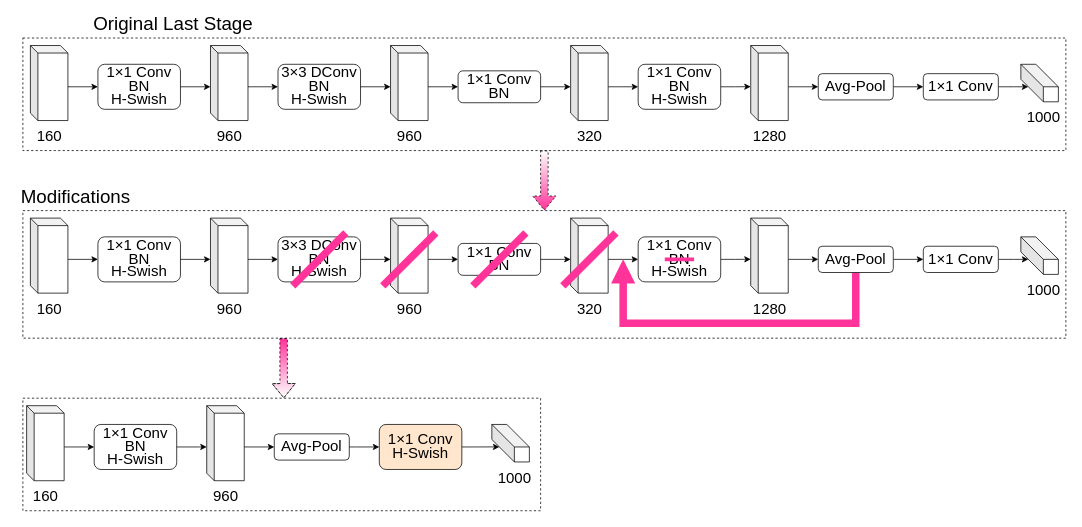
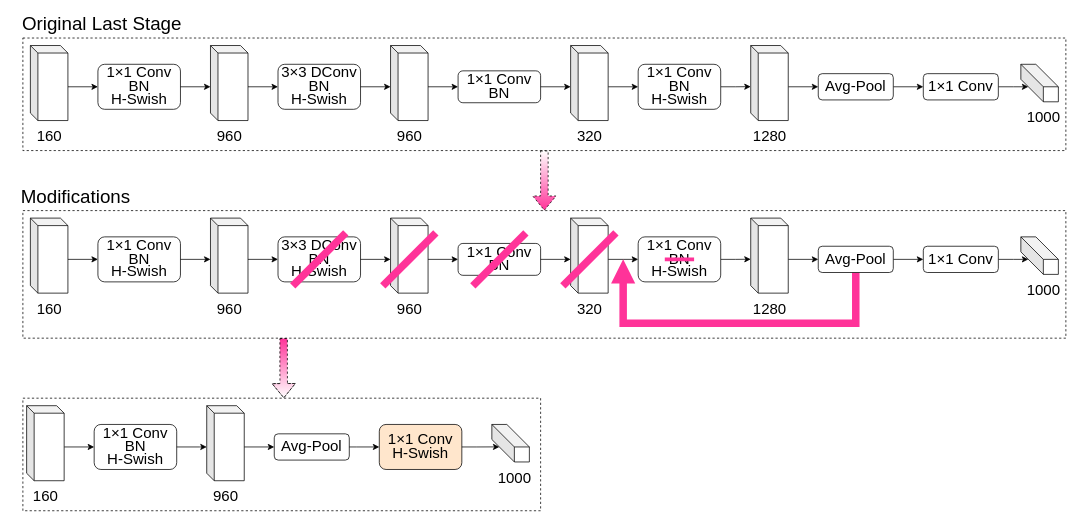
(173, 23) -> (102, 23)
